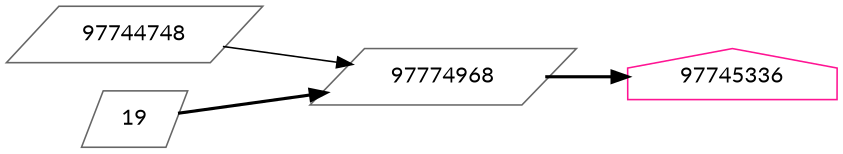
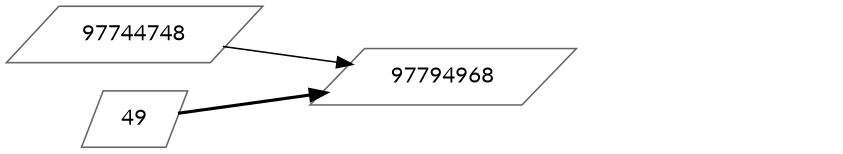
(443, 77) -> (443, 77)
(732, 77) -> none
(135, 119) -> (135, 119)
